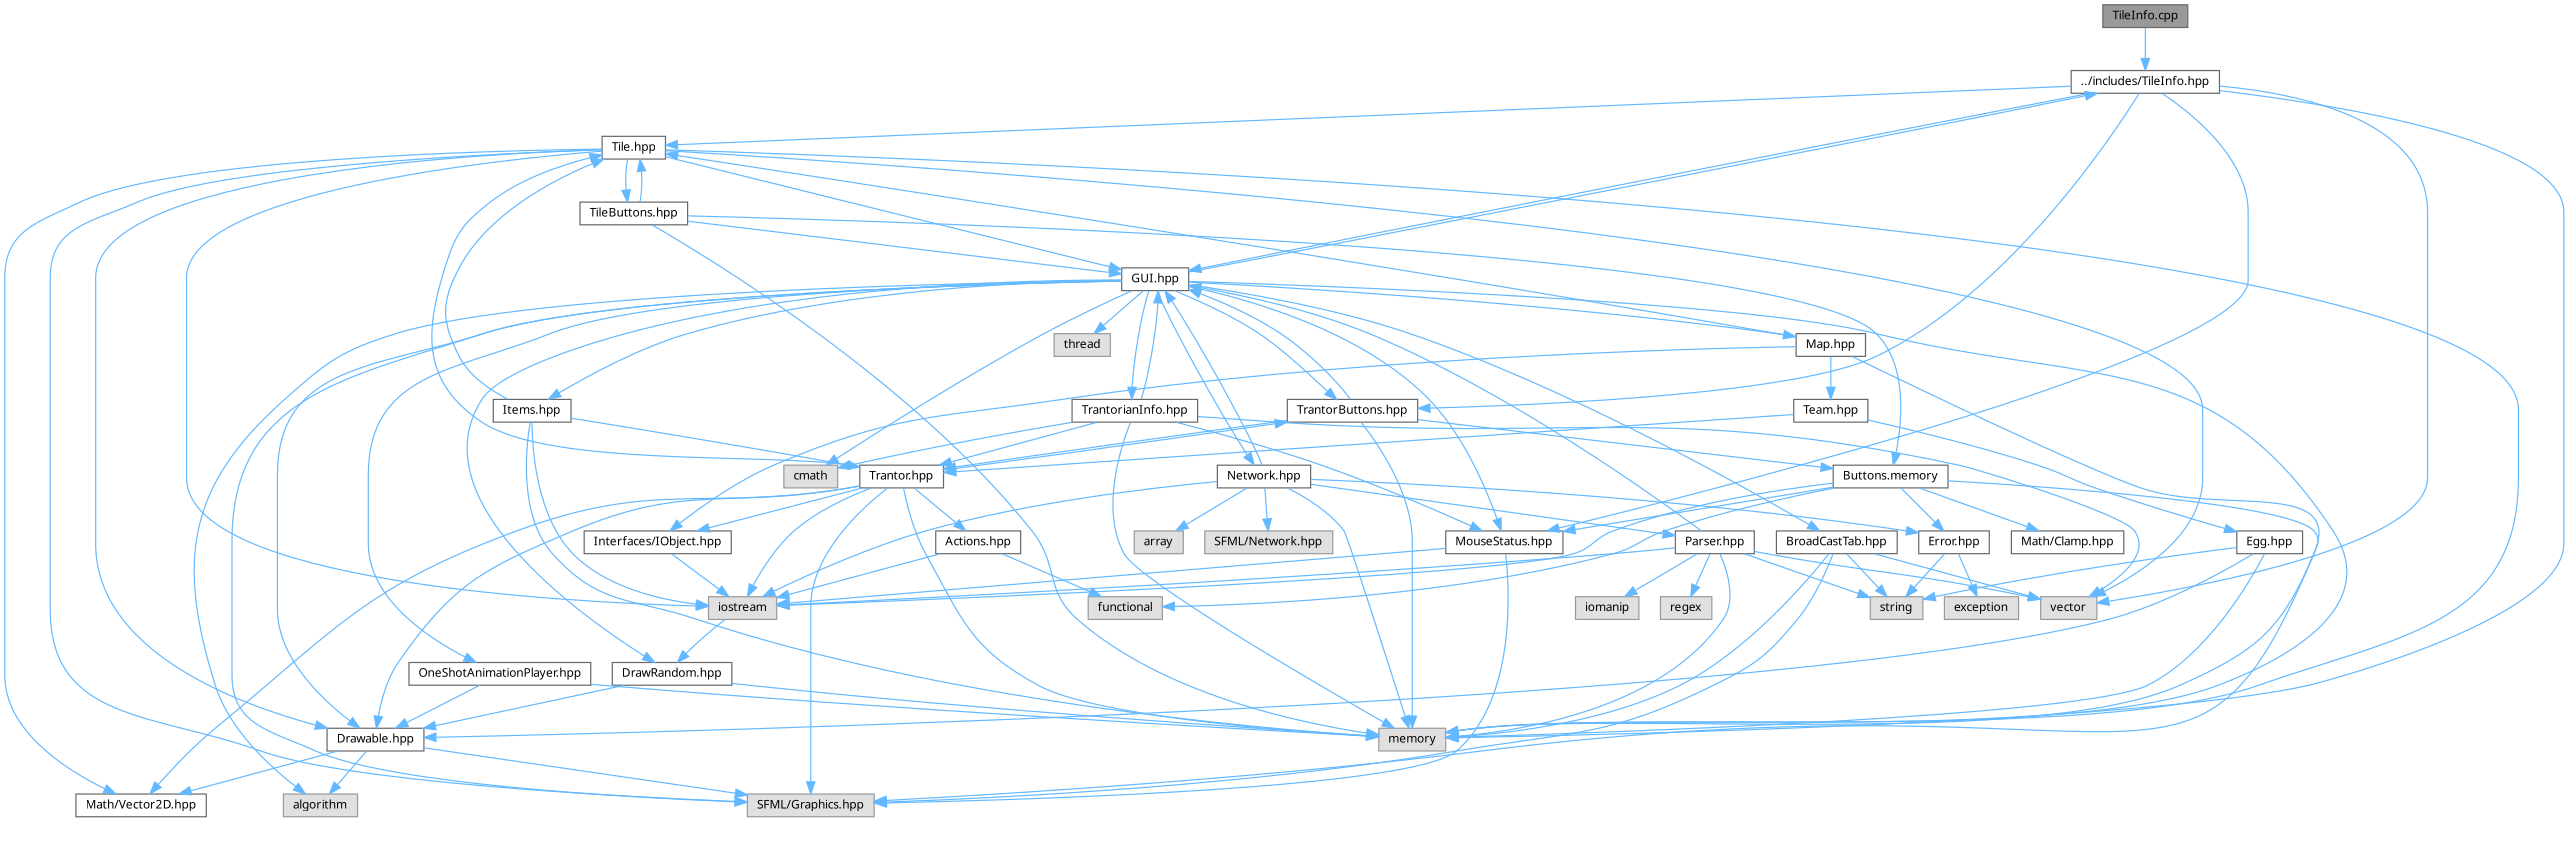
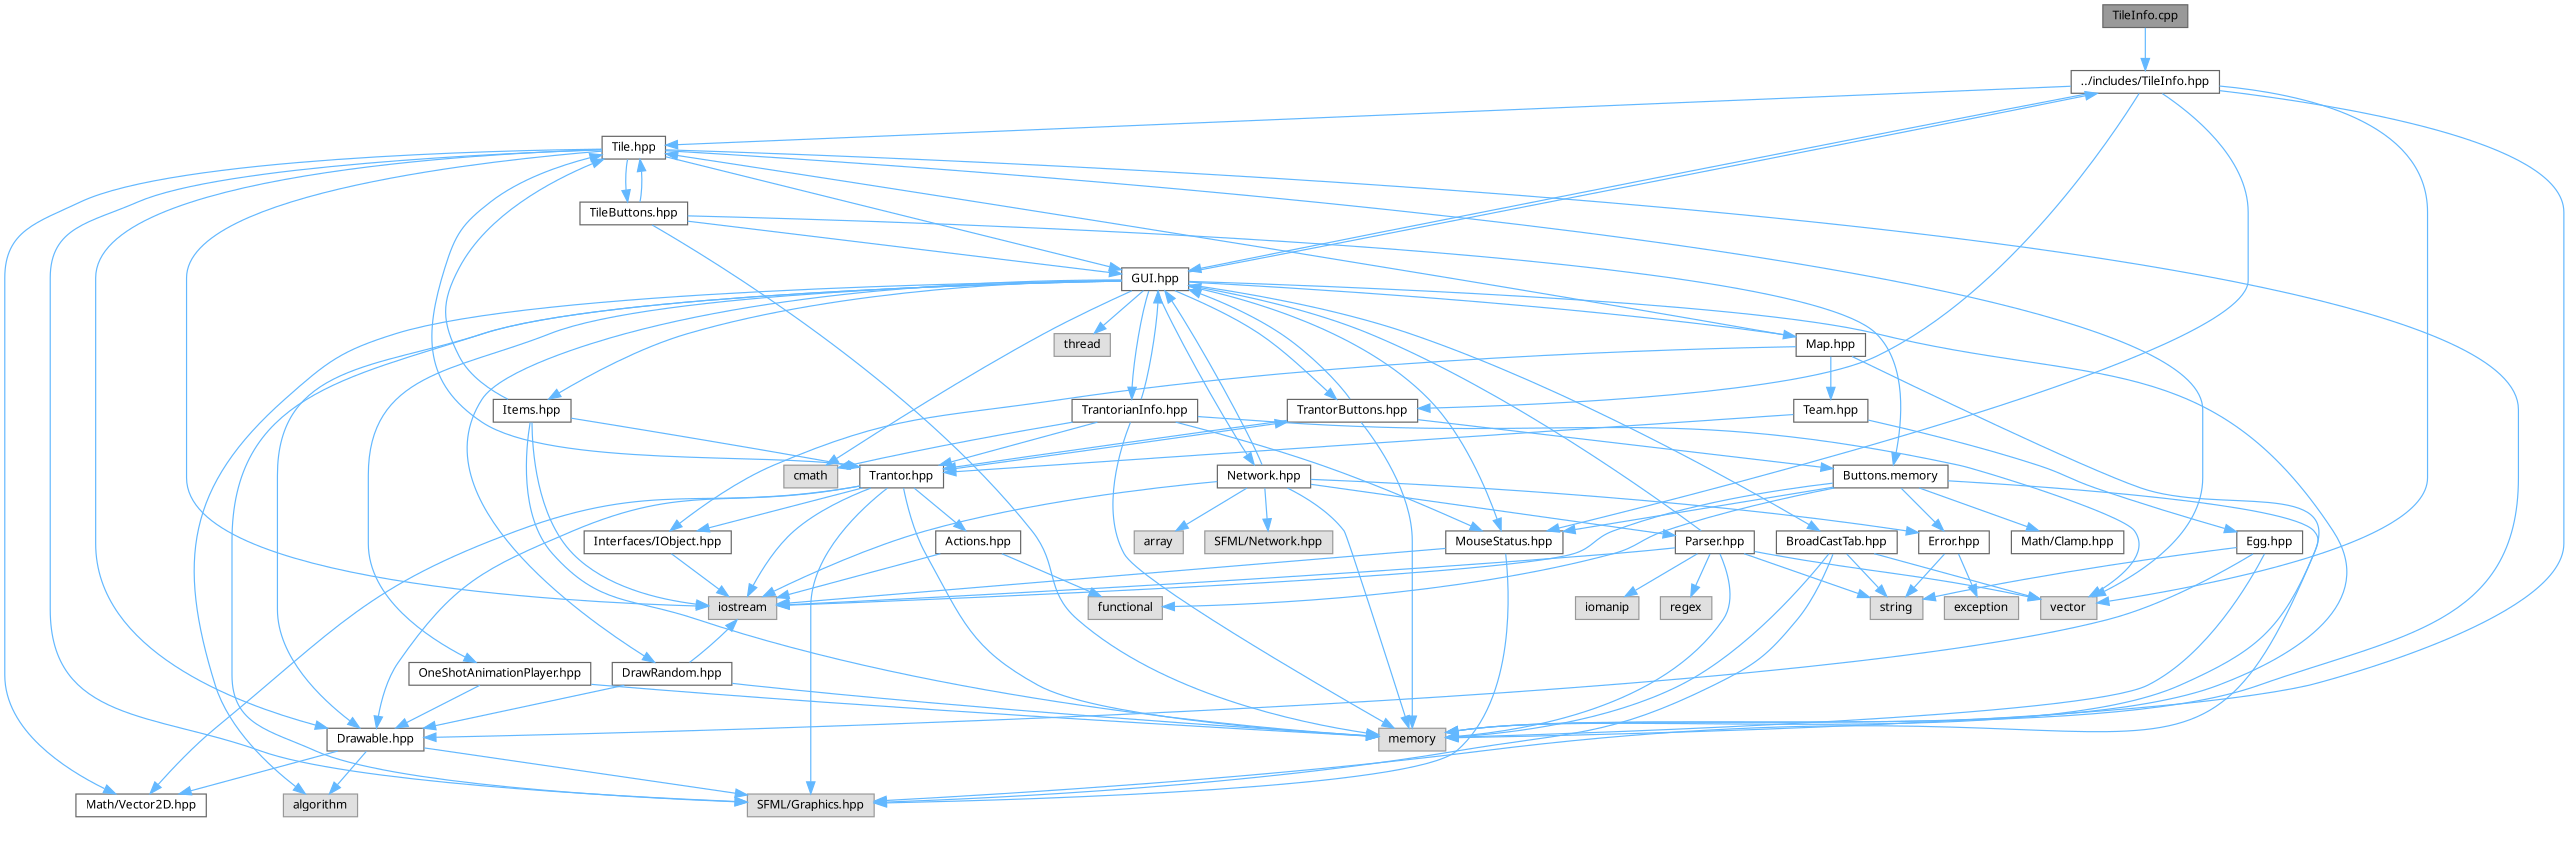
(705, 636) -> (710, 646)
